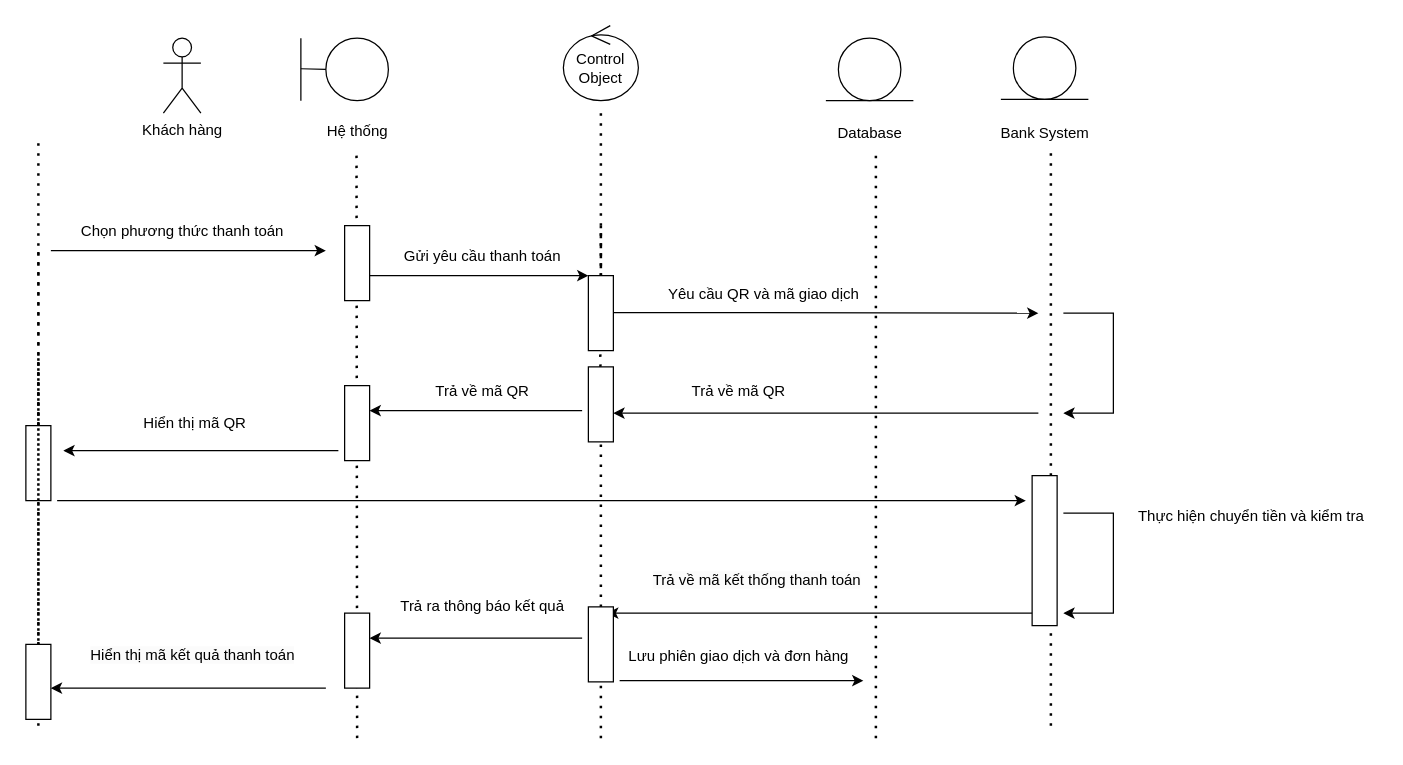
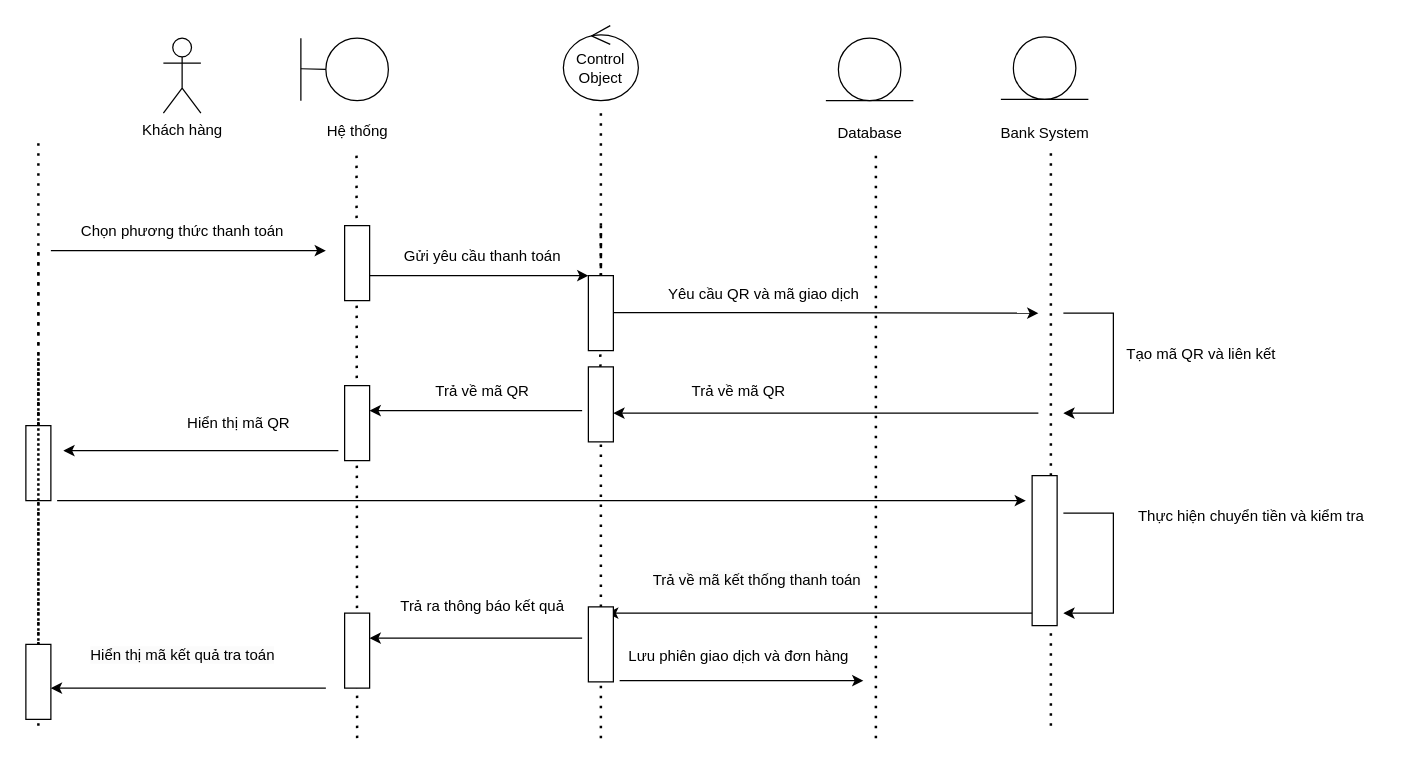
none -> (1201, 354)
(194, 423) -> (238, 423)
(196, 665) -> (195, 656)
